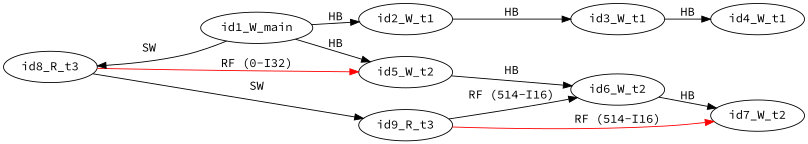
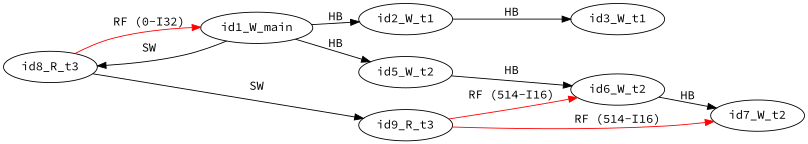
(758, 19) -> none
(224, 70) -> (132, 34)
(509, 110) -> (509, 110)
